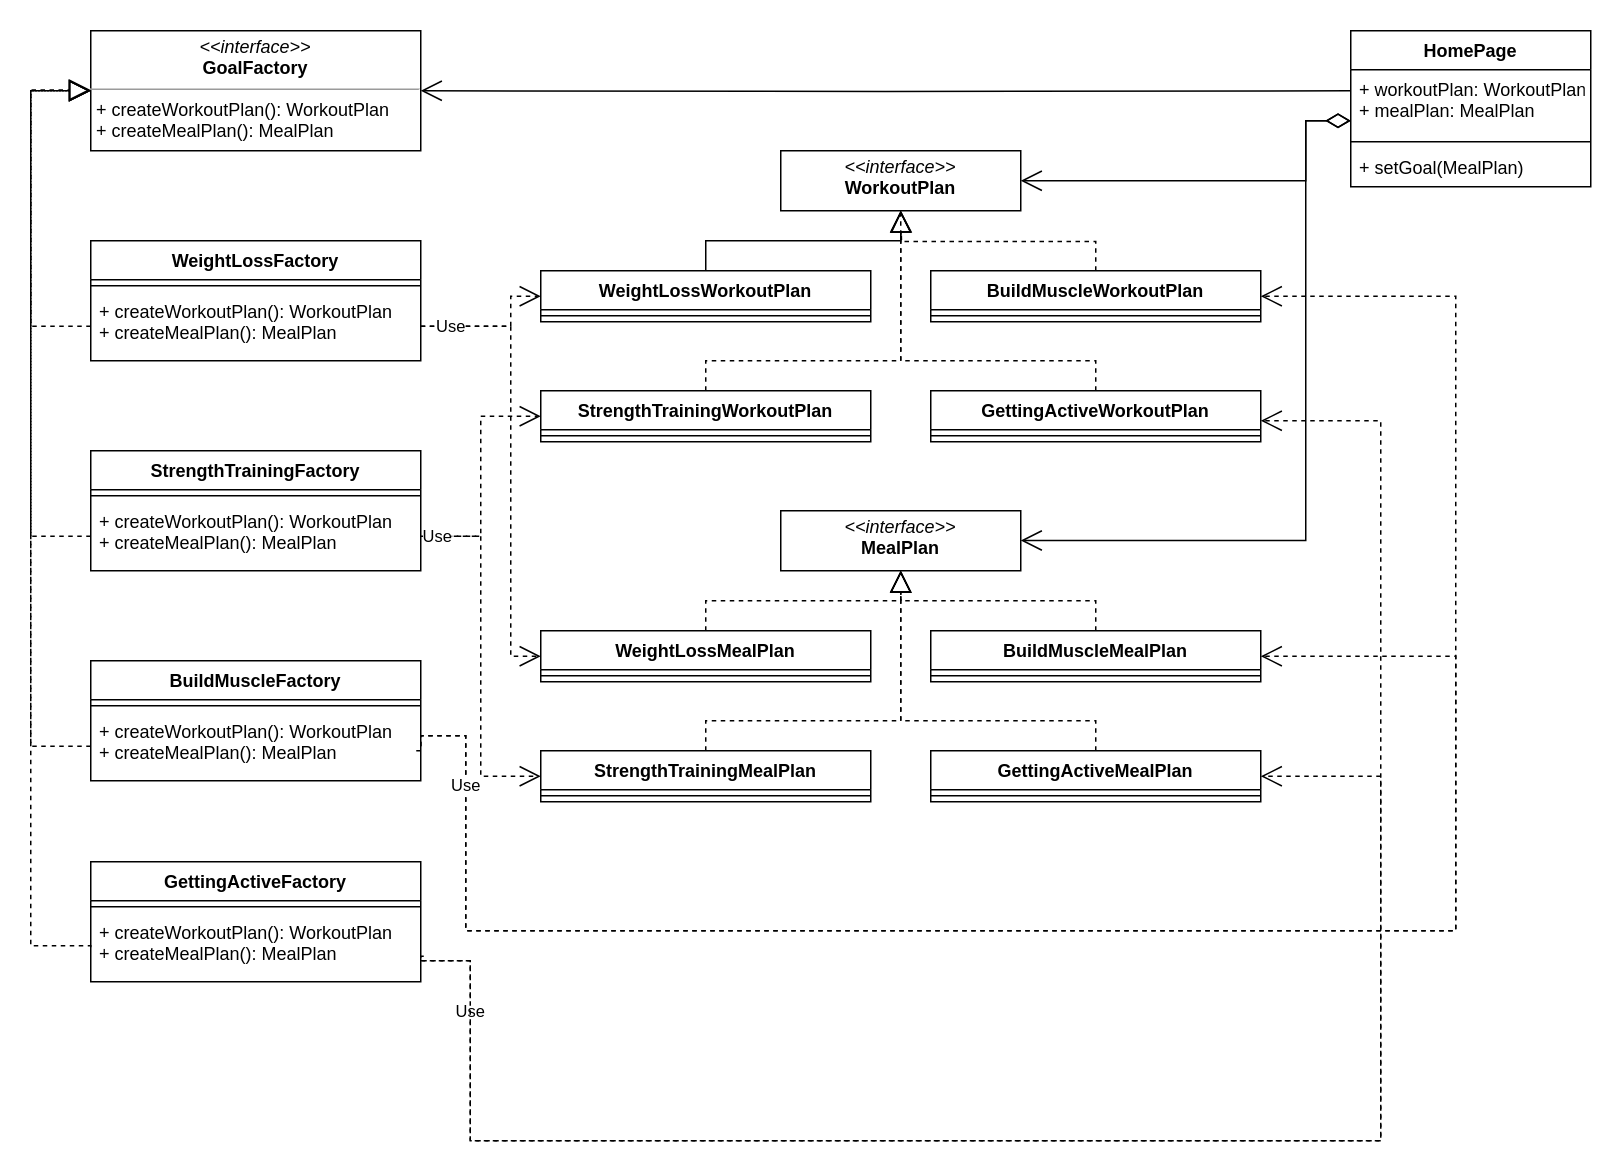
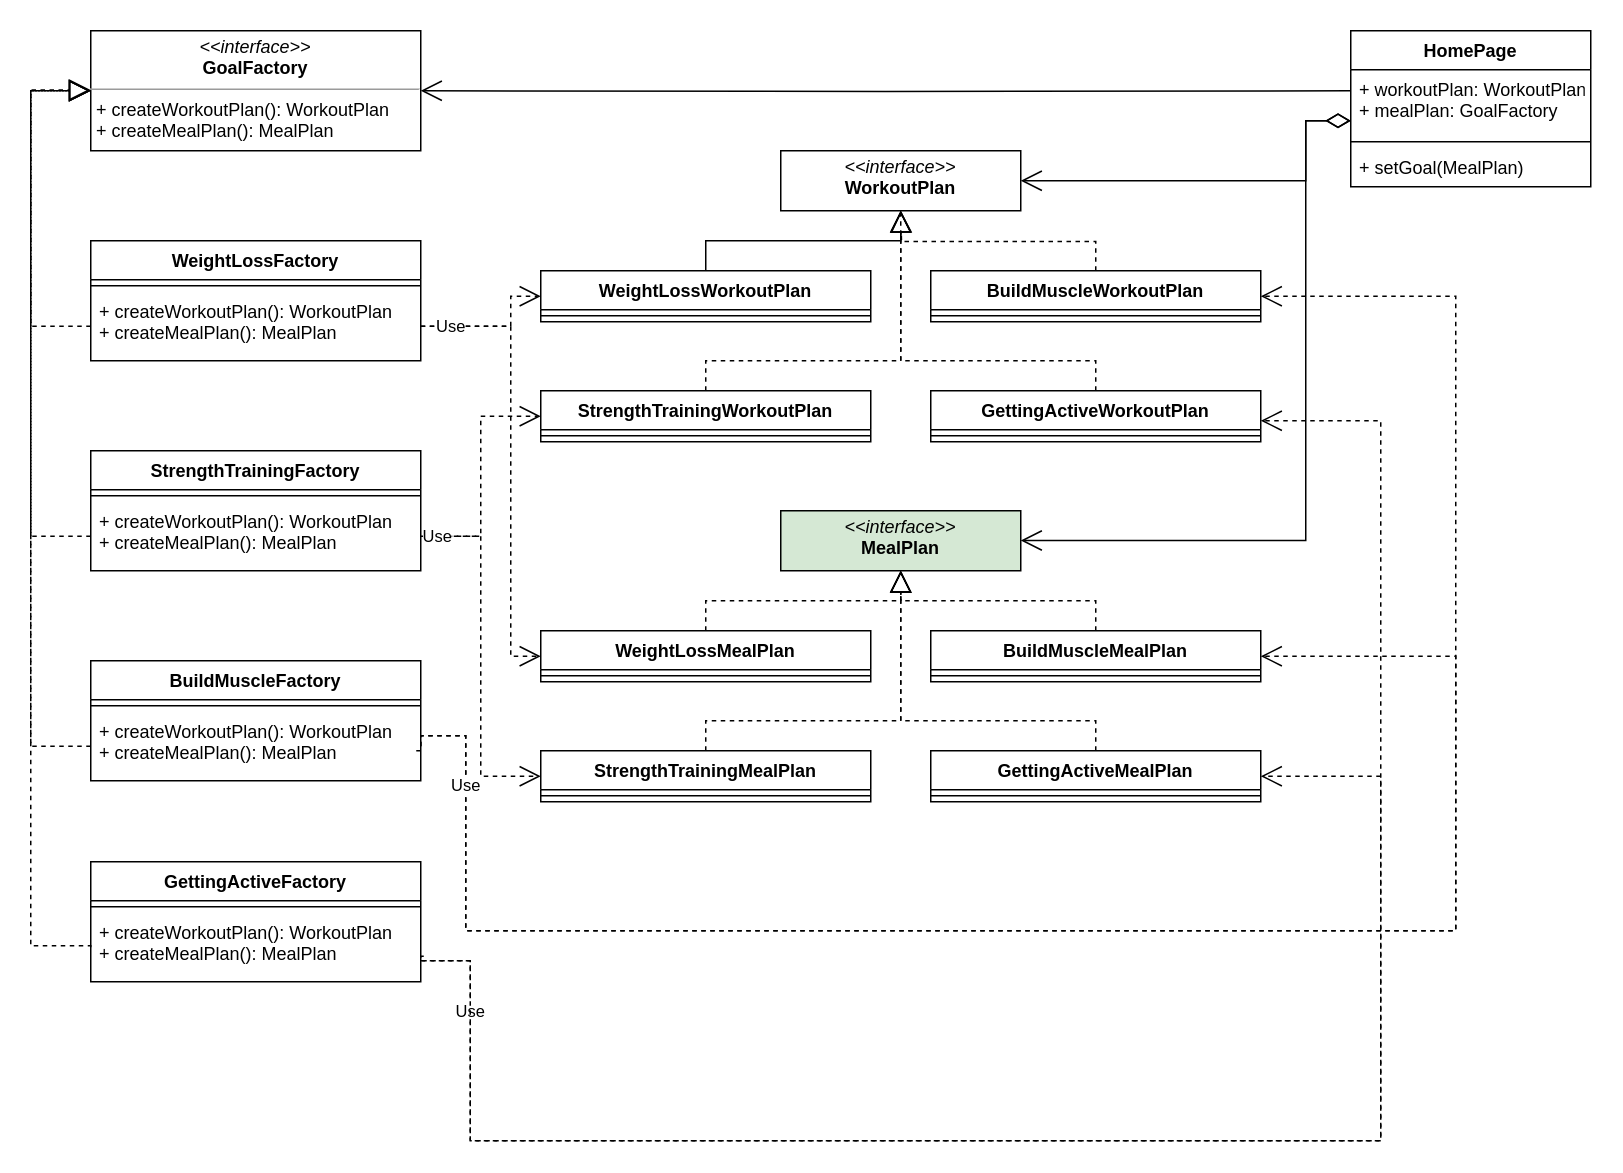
(1478, 90) -> (1478, 90)
(901, 541) -> (901, 541)
